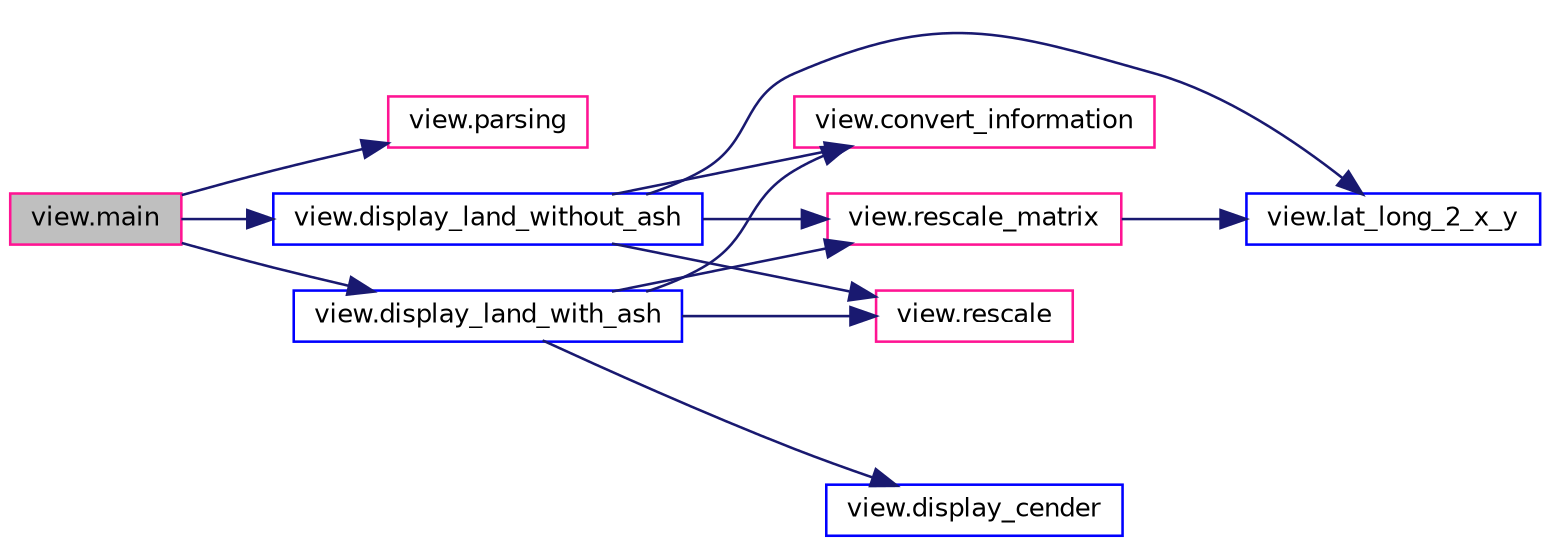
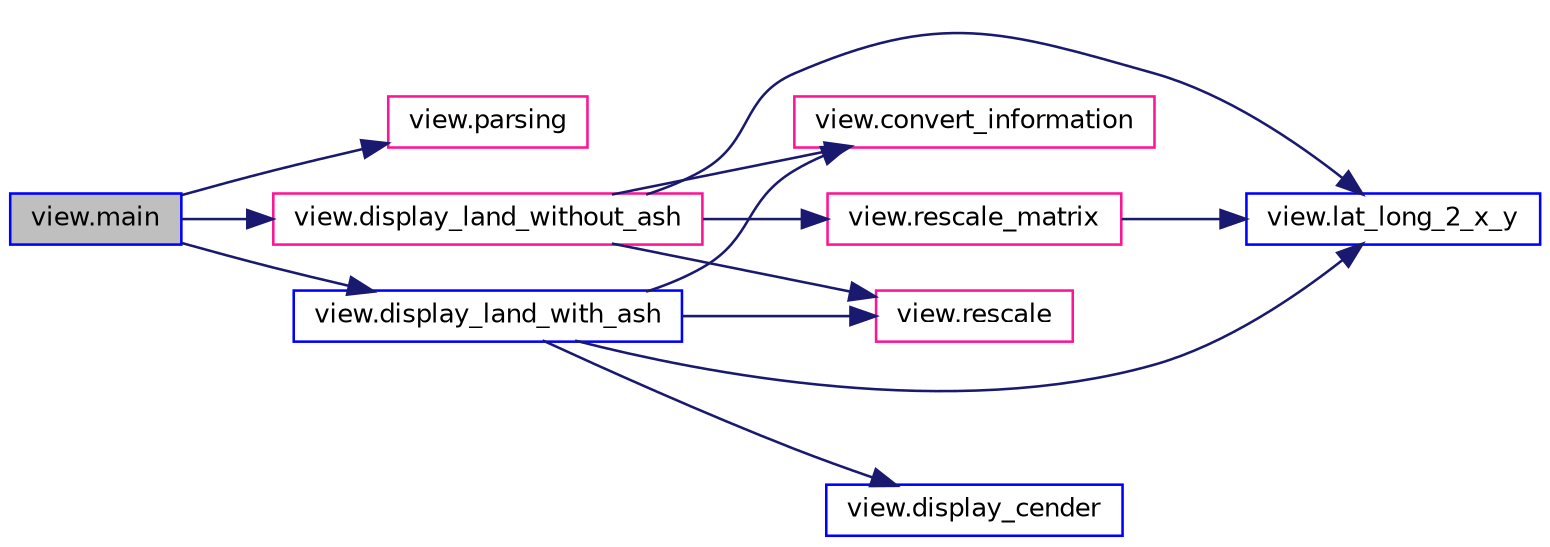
(96, 219) -> (96, 219)
(488, 219) -> (488, 219)
(772, 259) -> (972, 390)
